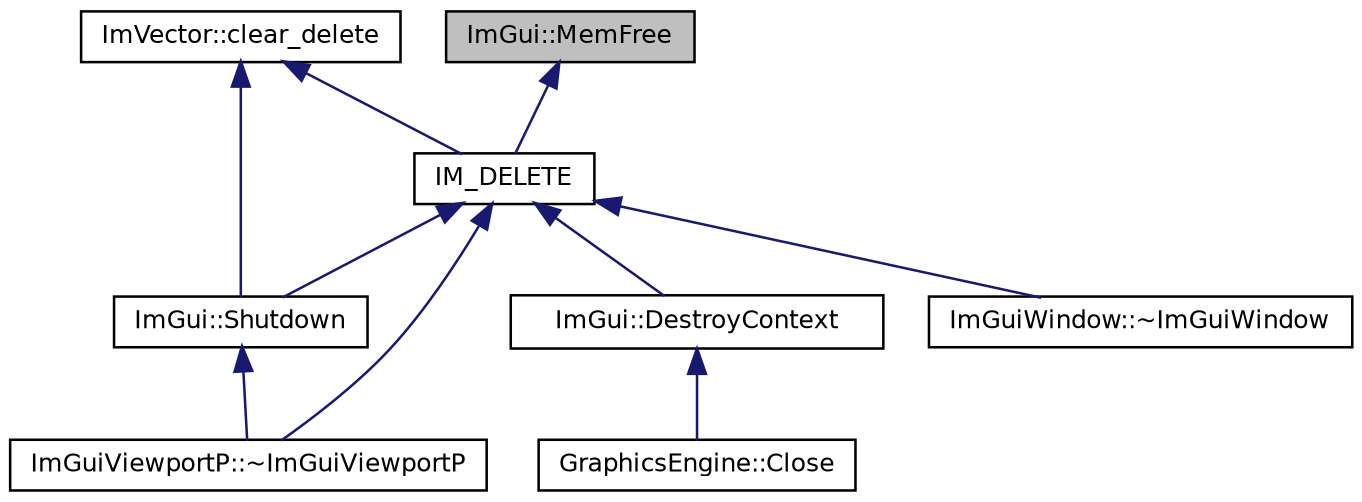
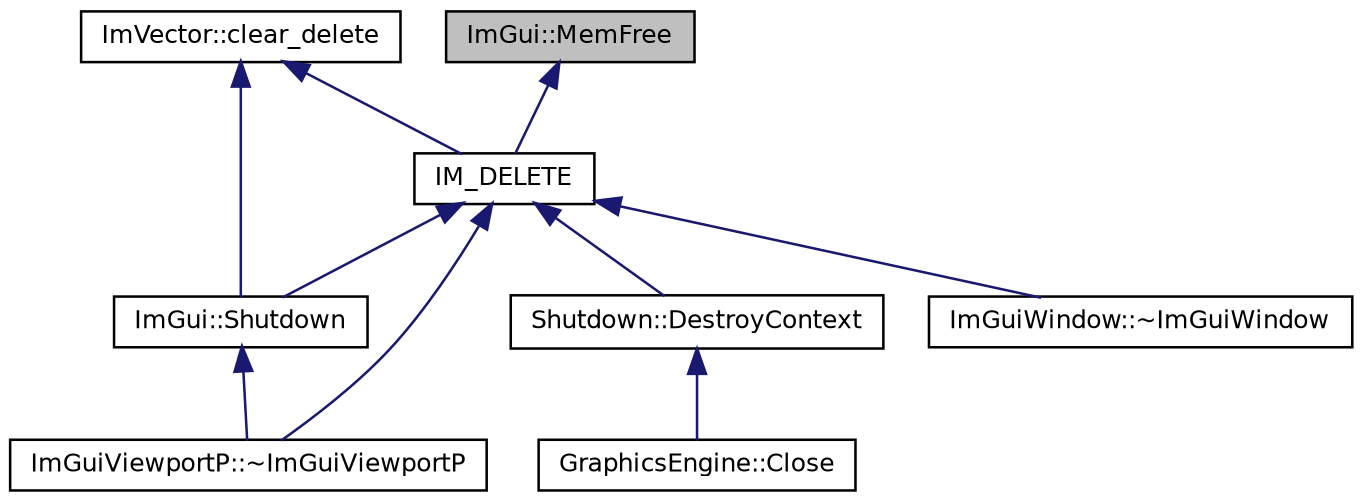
(697, 322) -> (697, 322)
